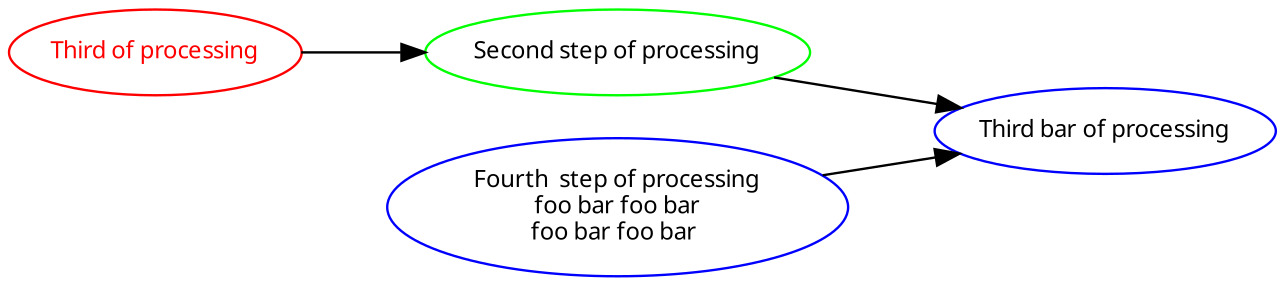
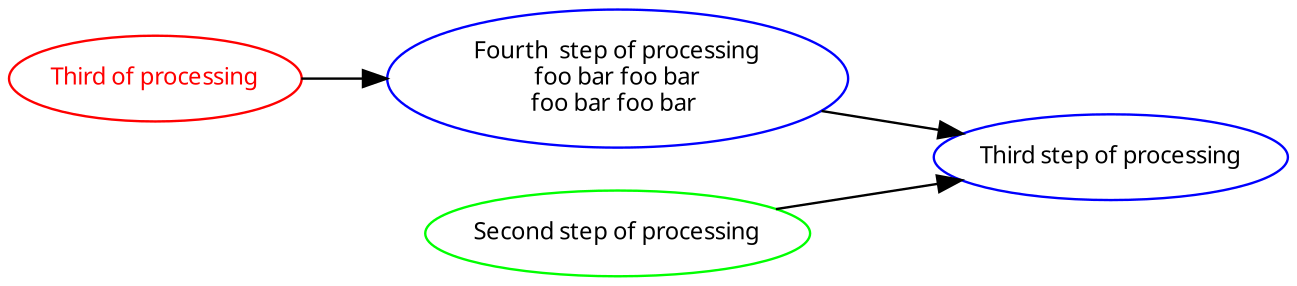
(351, 52) -> (332, 79)
(1105, 131) -> (1111, 157)
